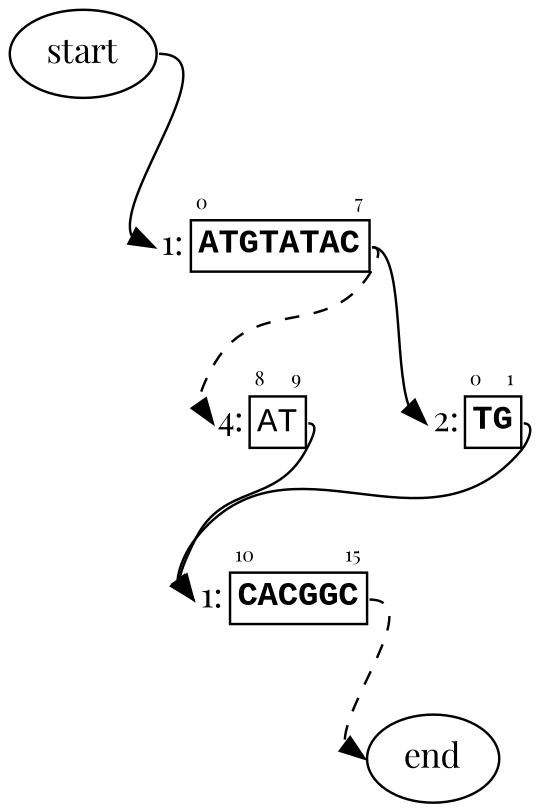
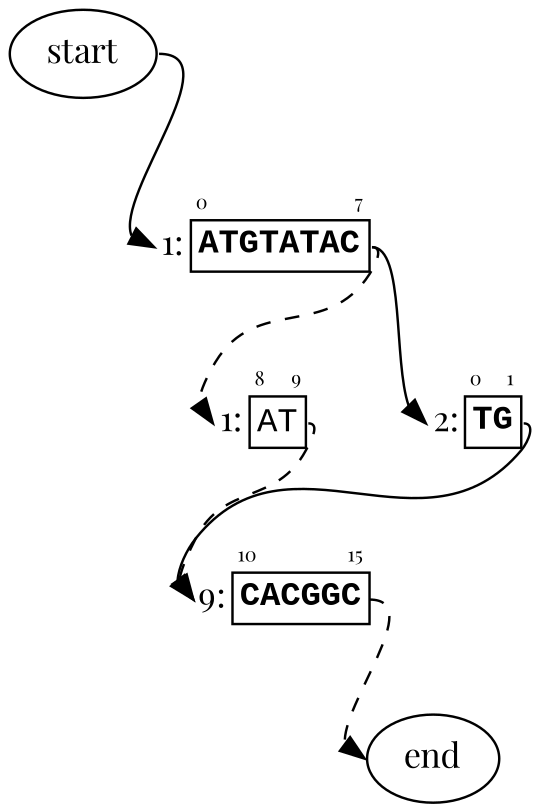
(231, 421) -> (232, 421)
(284, 476) -> (284, 476)
(213, 597) -> (213, 597)
